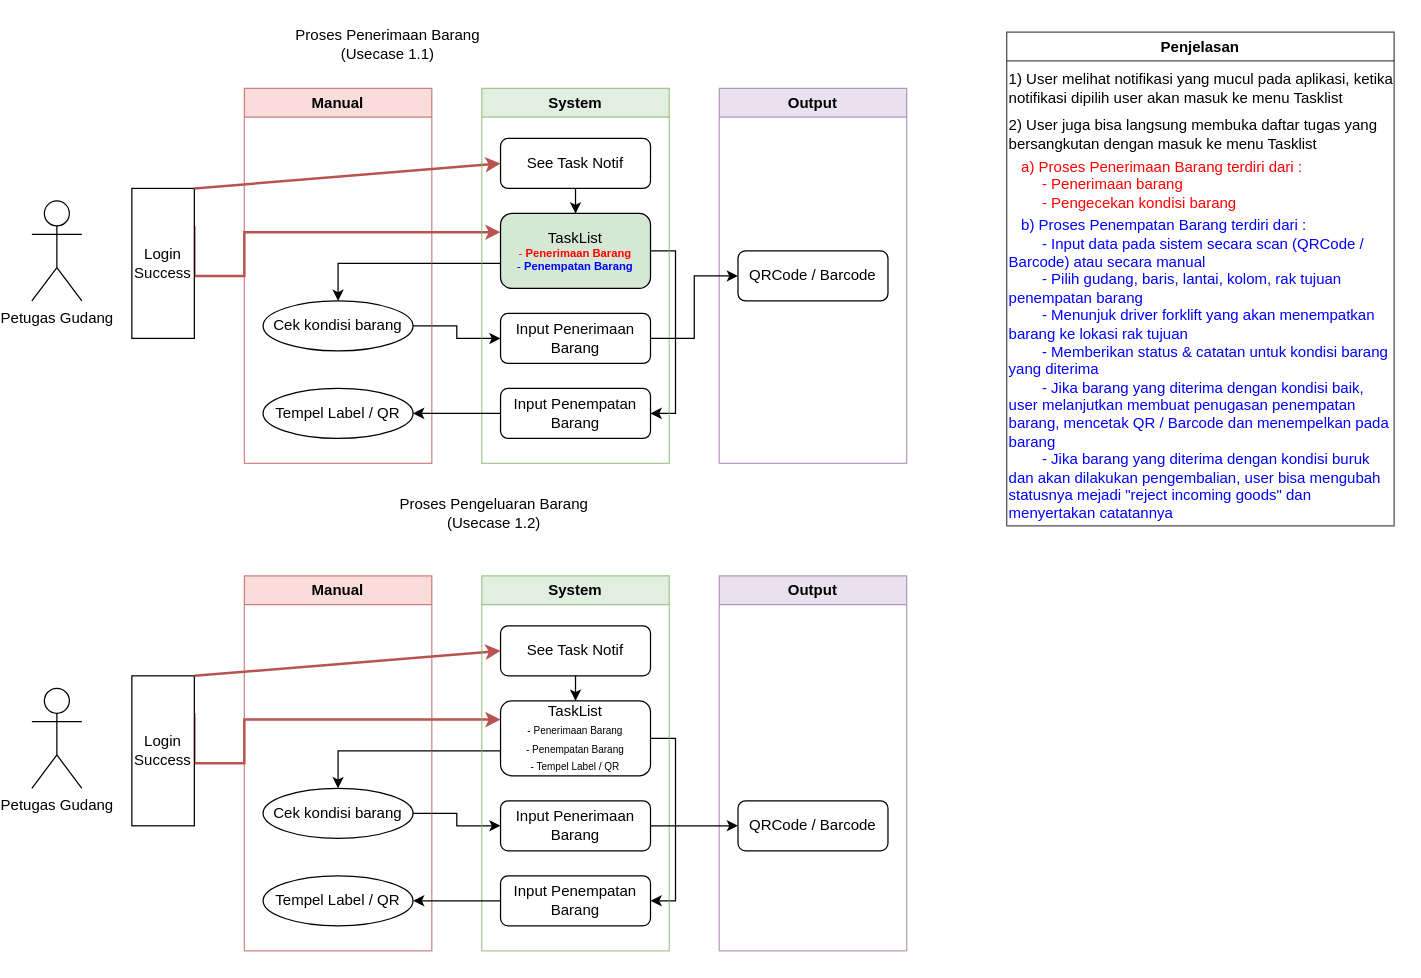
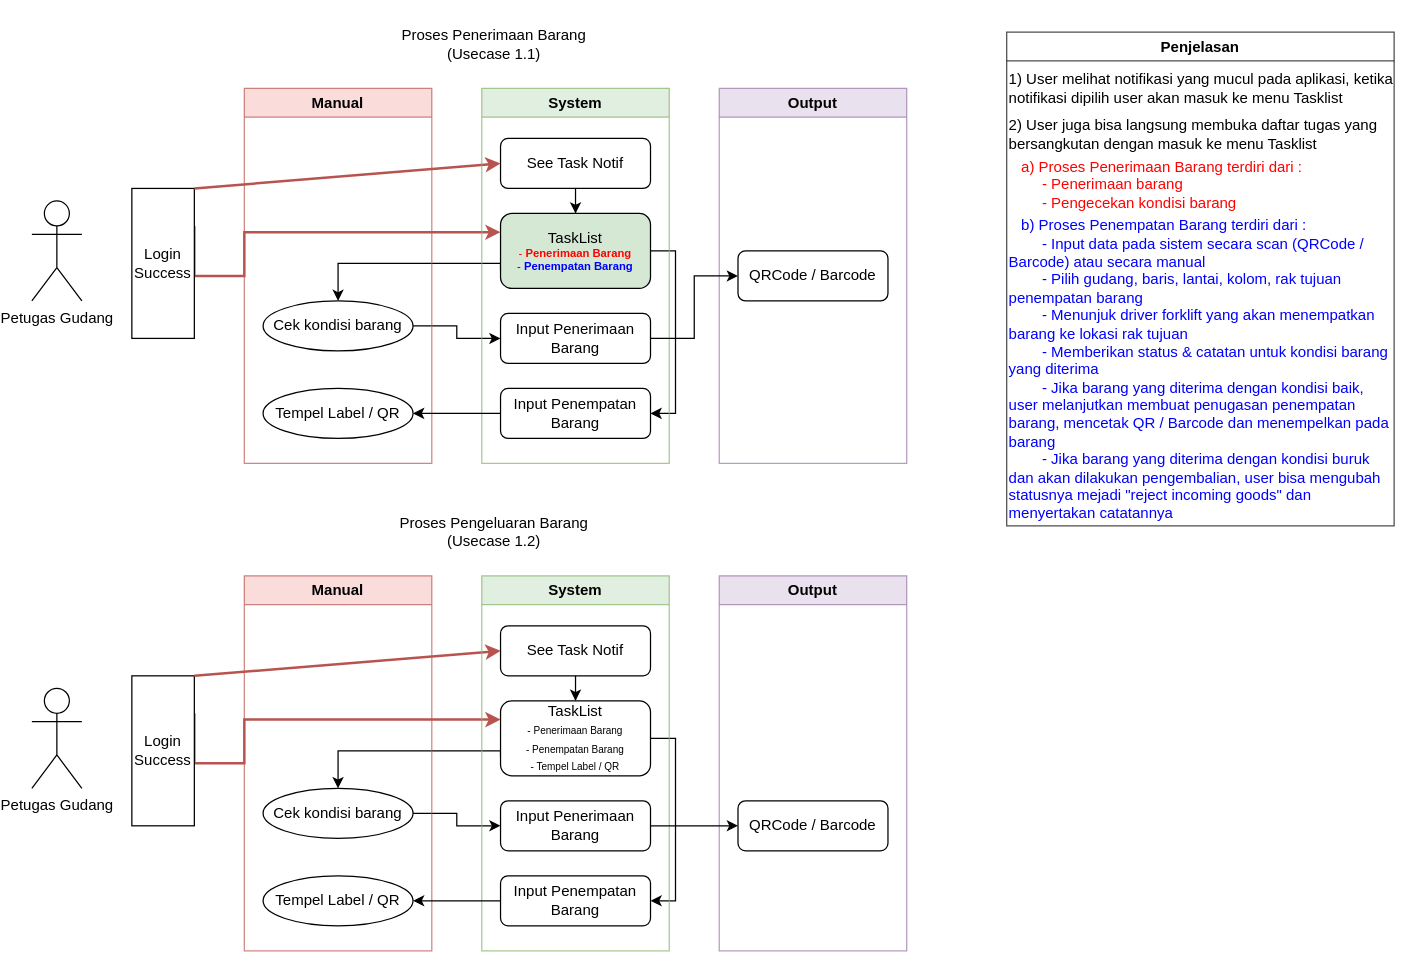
(388, 44) -> (494, 44)
(494, 513) -> (494, 532)
